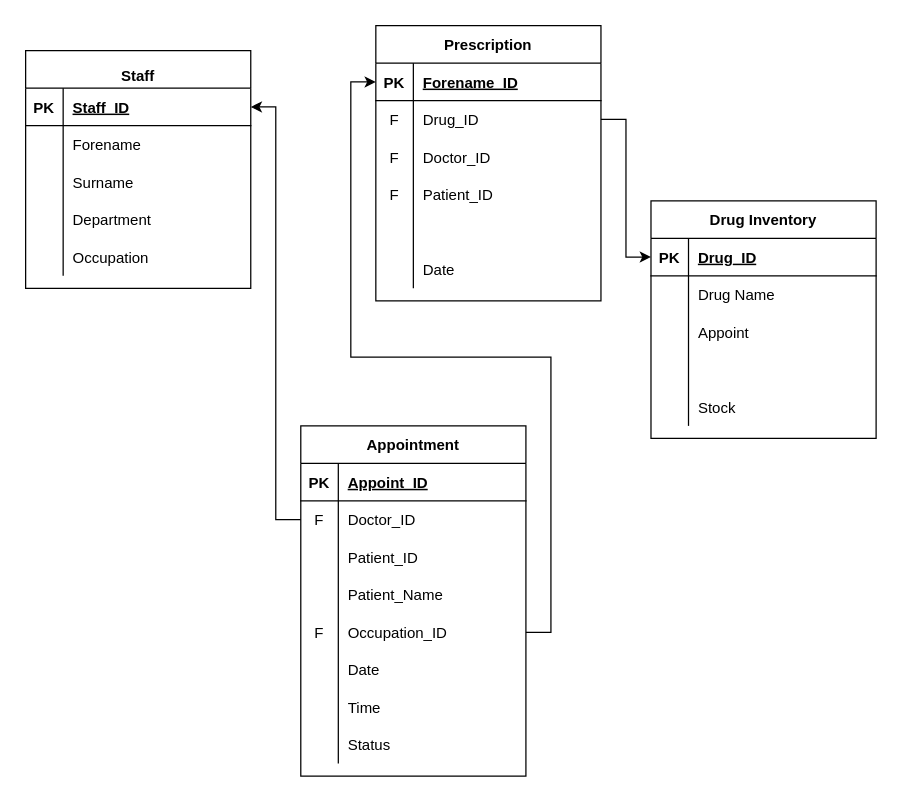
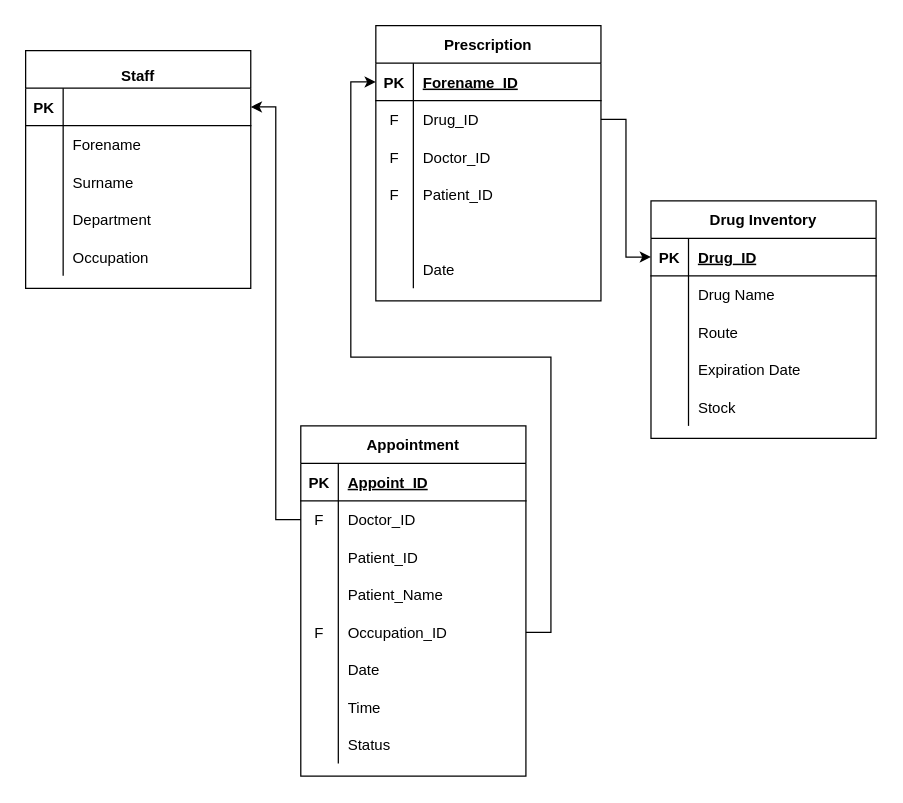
(157, 107) -> none
(725, 333) -> (719, 333)
none -> (782, 369)
